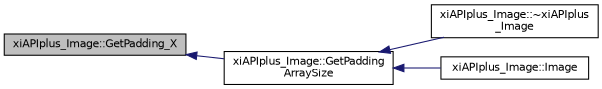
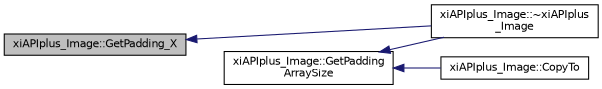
(210, 57) -> (314, 32)
(515, 68) -> (515, 68)
